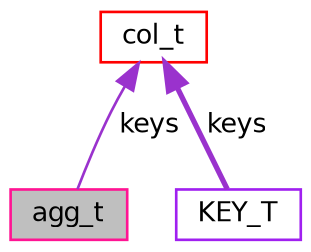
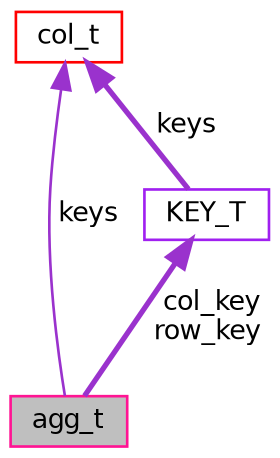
none -> (130, 329)
